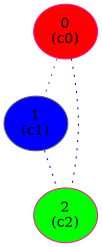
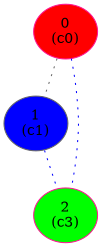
(66, 215) -> (66, 215)
